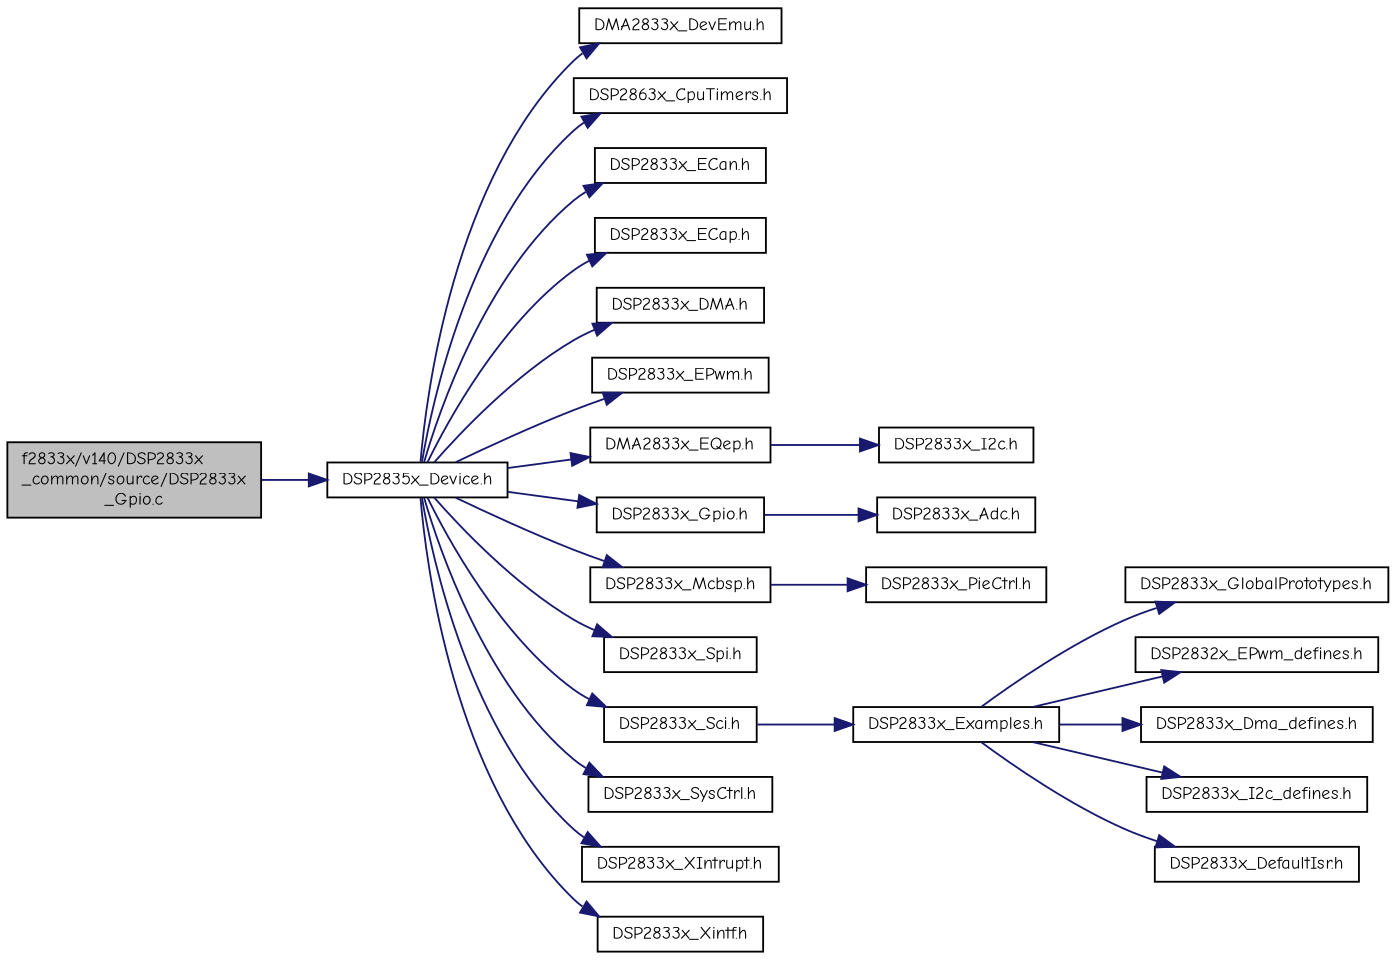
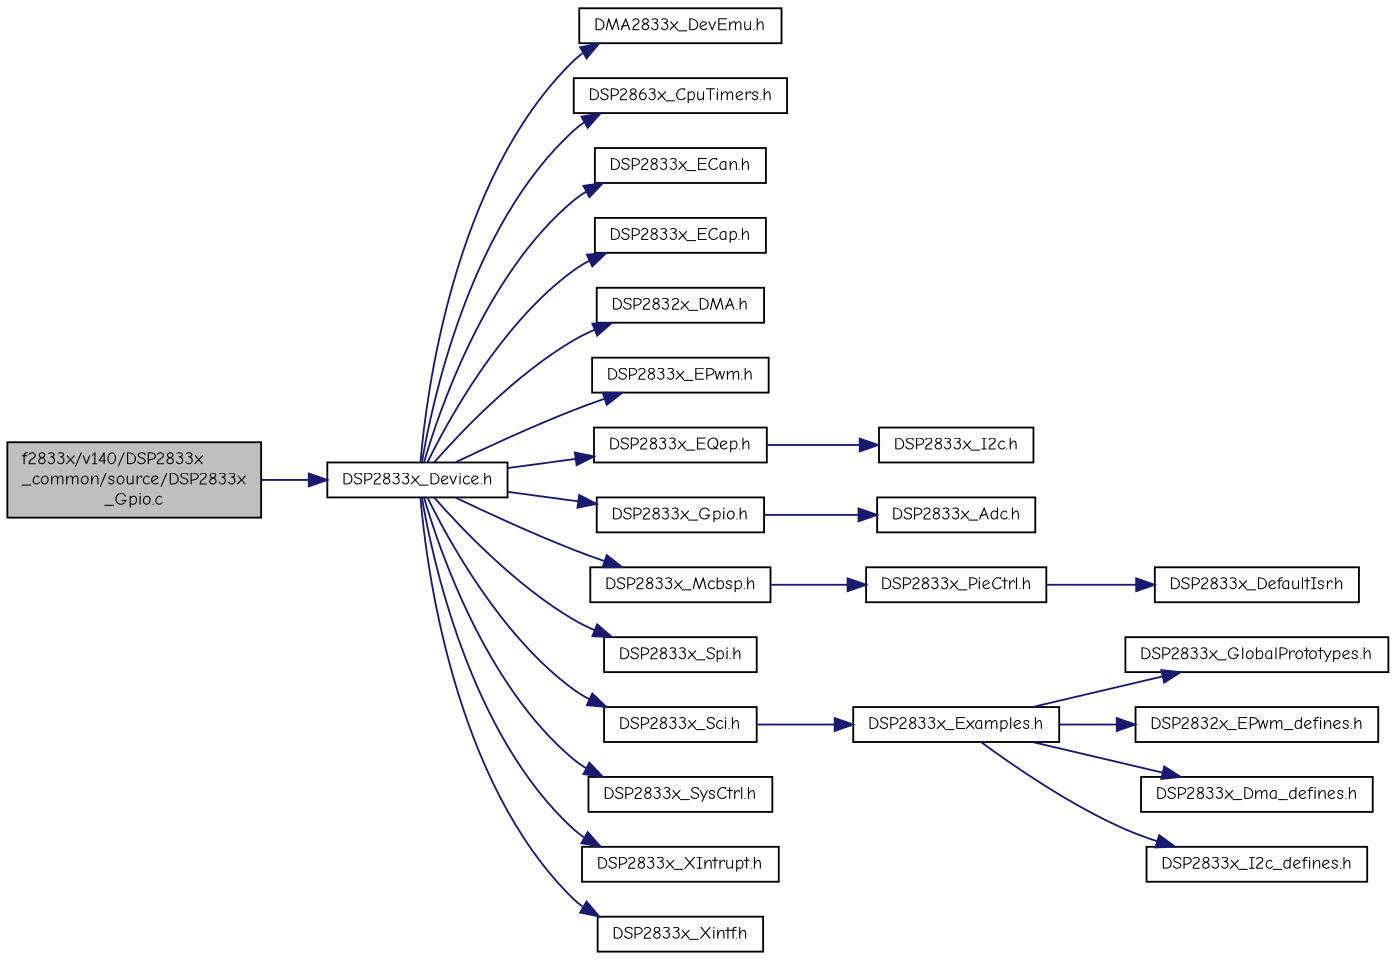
(680, 305) -> (680, 305)
(680, 445) -> (680, 445)
(417, 480) -> (417, 480)
(1065, 798) -> (1091, 585)
